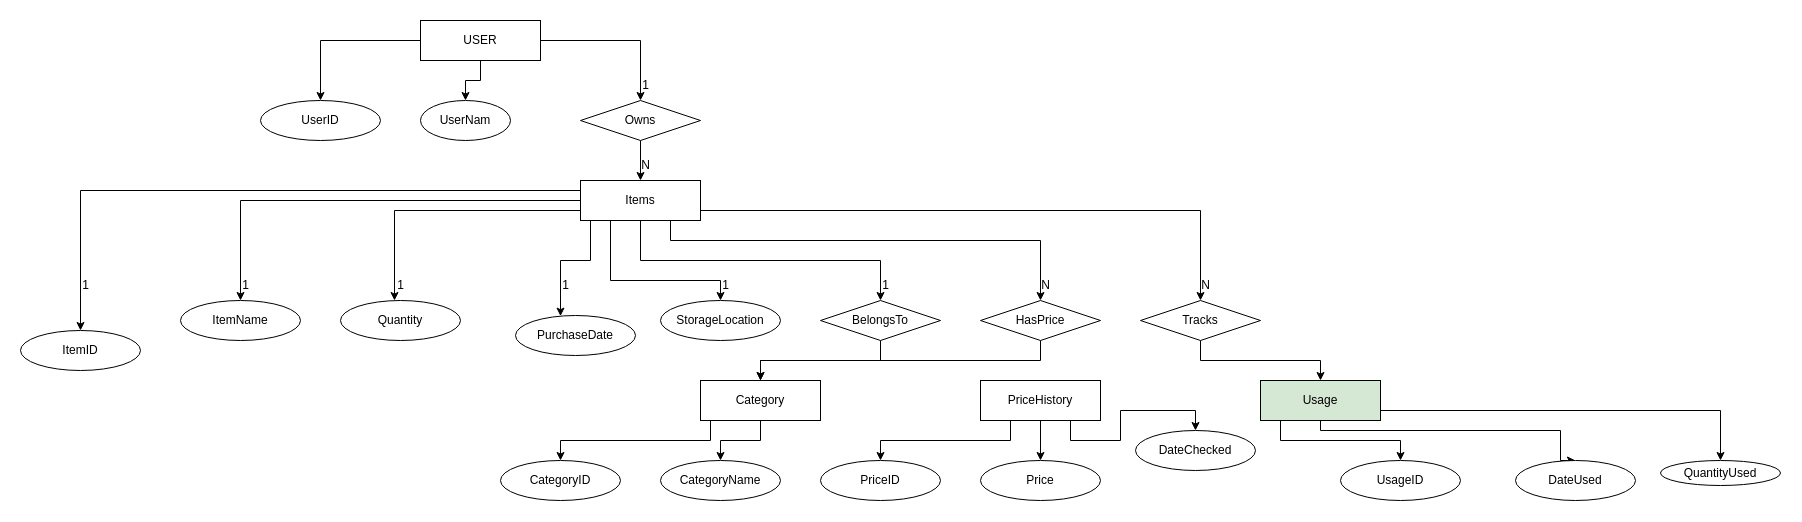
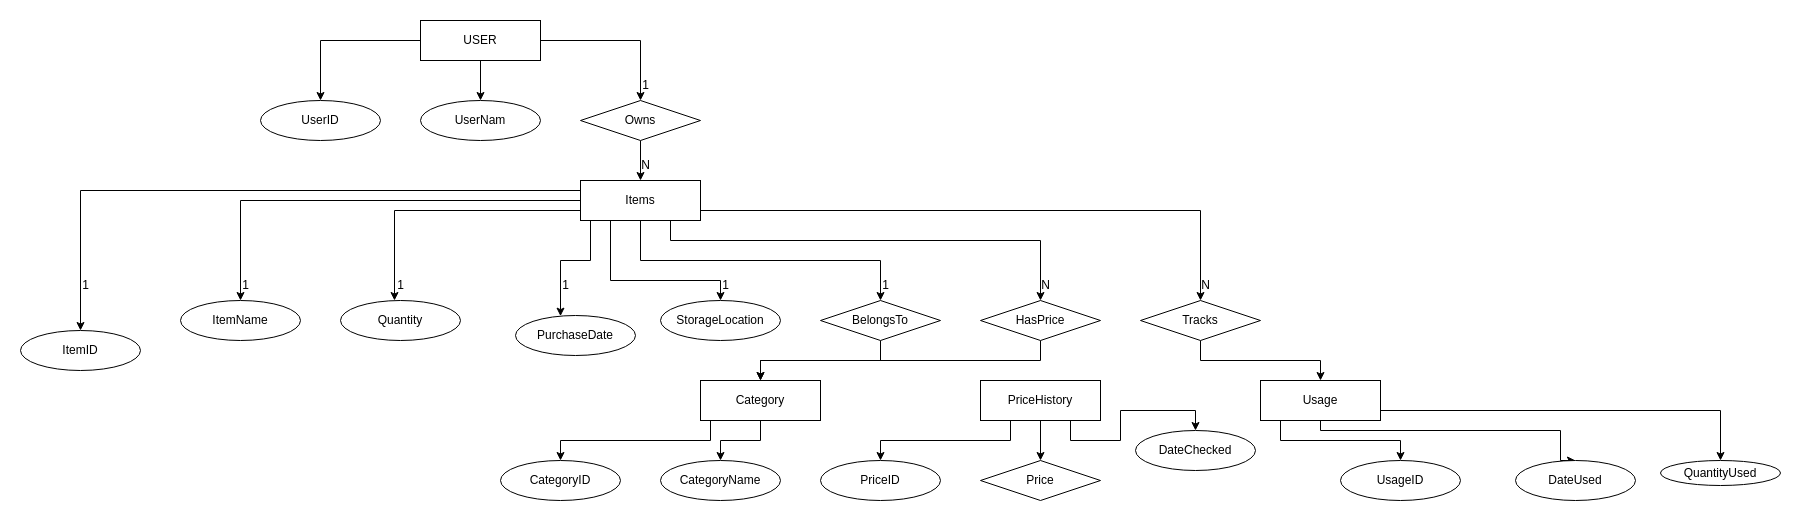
(466, 121) -> (481, 121)
(1321, 401) -> (1321, 401)
(1041, 481) -> (1041, 481)
